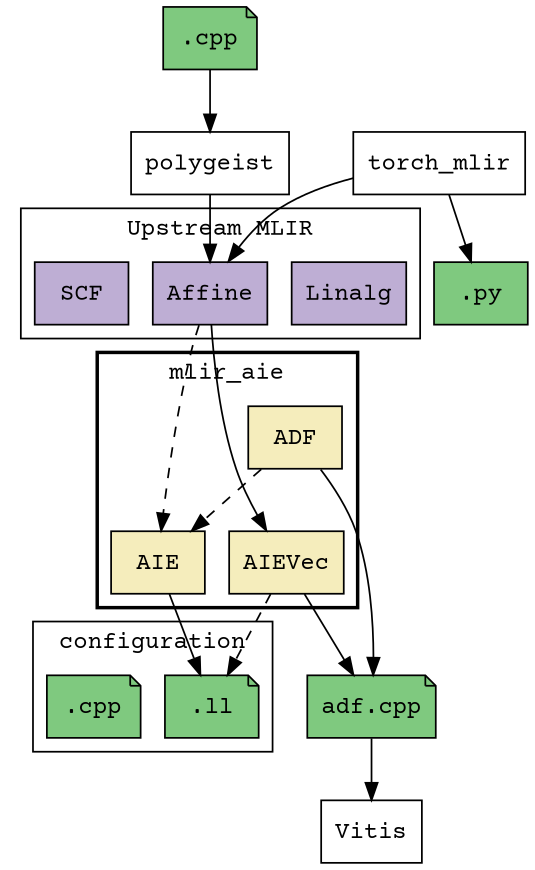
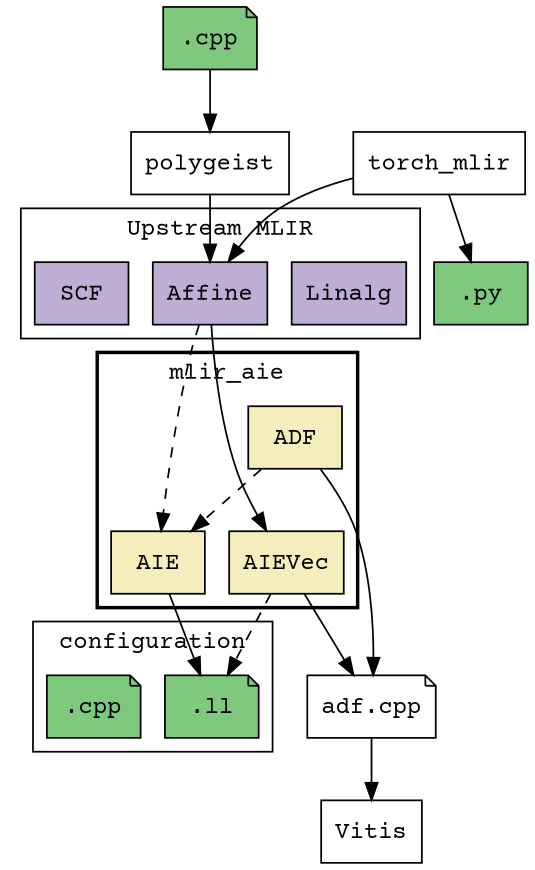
(372, 707) -> (372, 707)
